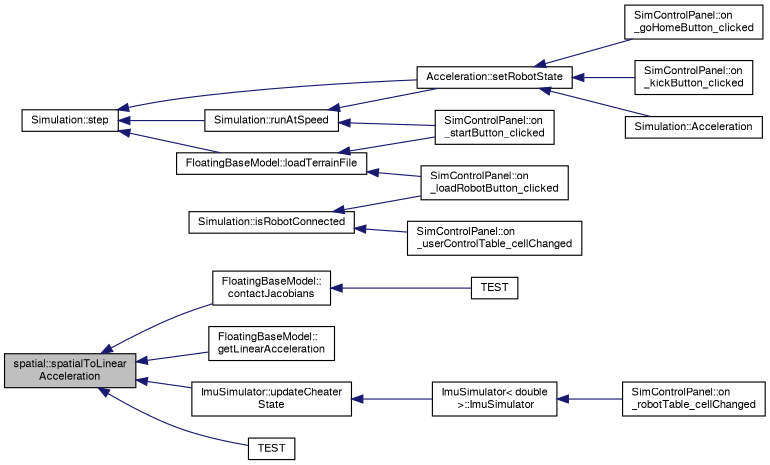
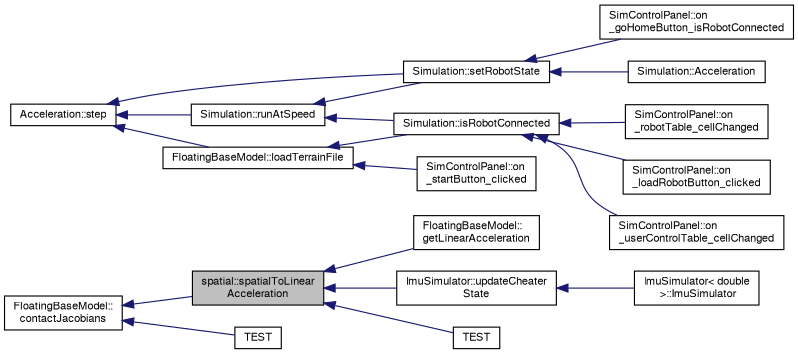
(694, 22) -> (697, 22)
(495, 78) -> (477, 72)
(694, 78) -> none
(70, 121) -> (63, 115)
(393, 124) -> (365, 119)
(400, 175) -> (373, 140)
(161, 323) -> (163, 300)
(595, 399) -> (598, 123)
